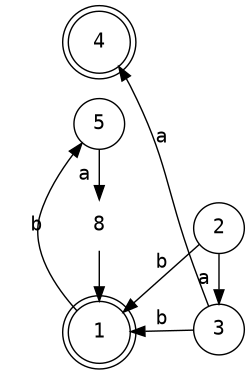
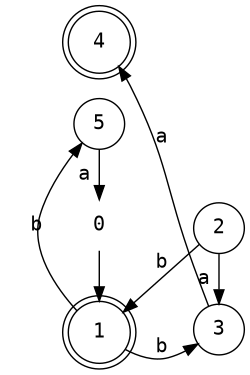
(99, 225) -> (99, 225)
(169, 331) -> (155, 359)
